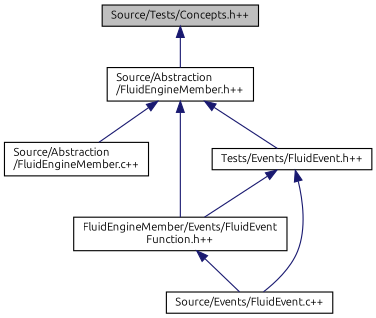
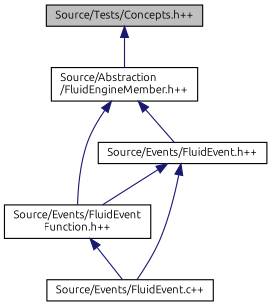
(76, 159) -> none
(292, 159) -> (183, 153)
(180, 234) -> (78, 222)
